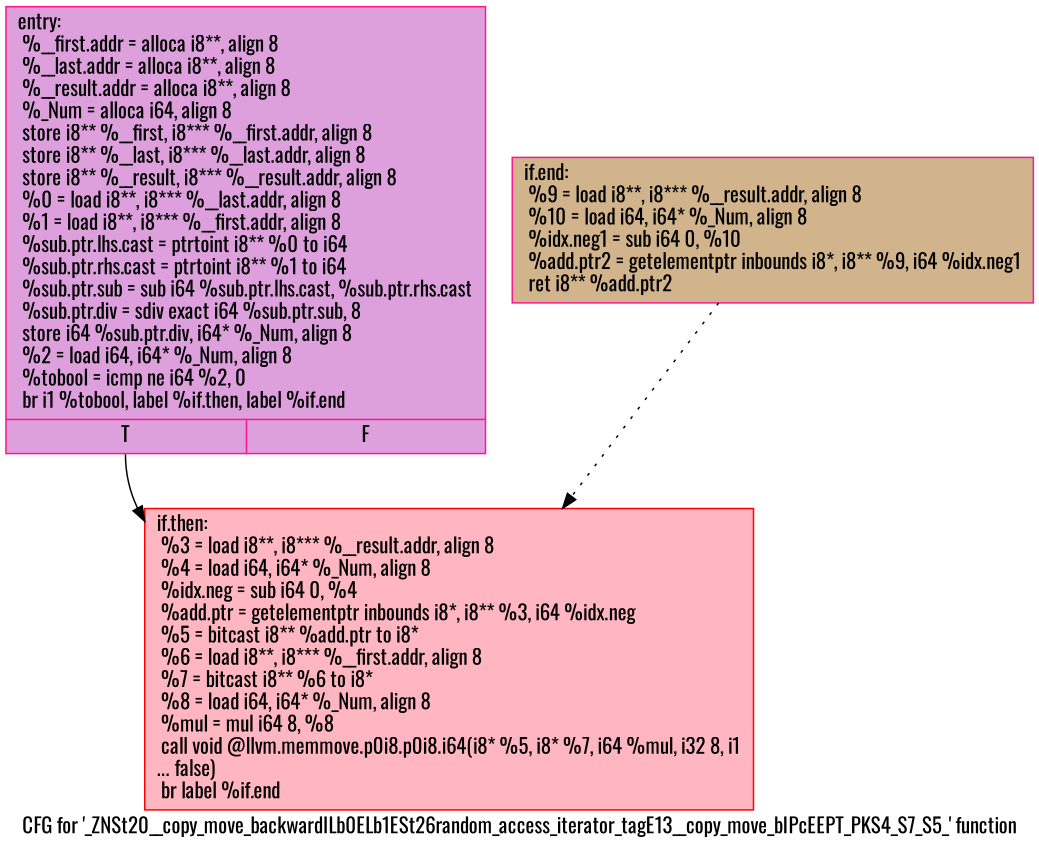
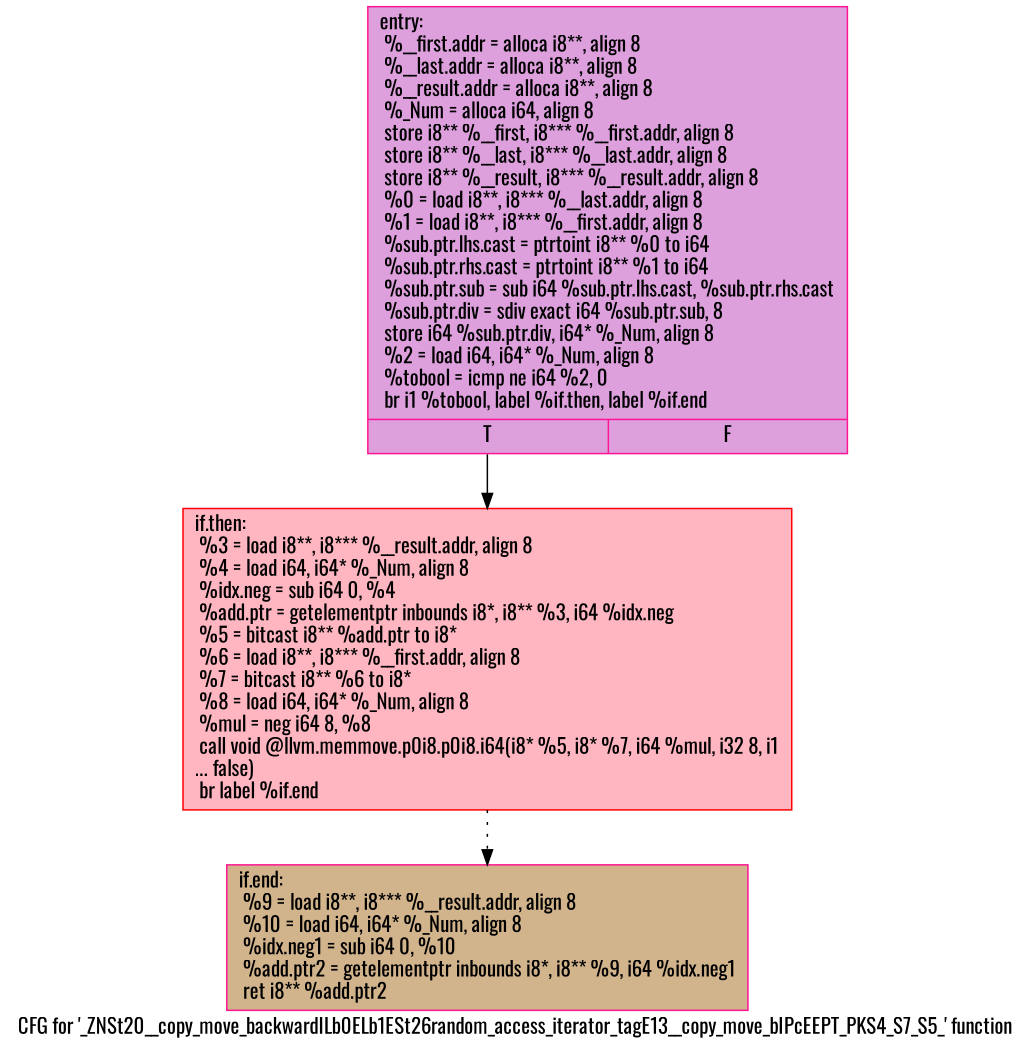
(645, 400) -> (487, 830)
(246, 725) -> (283, 725)
